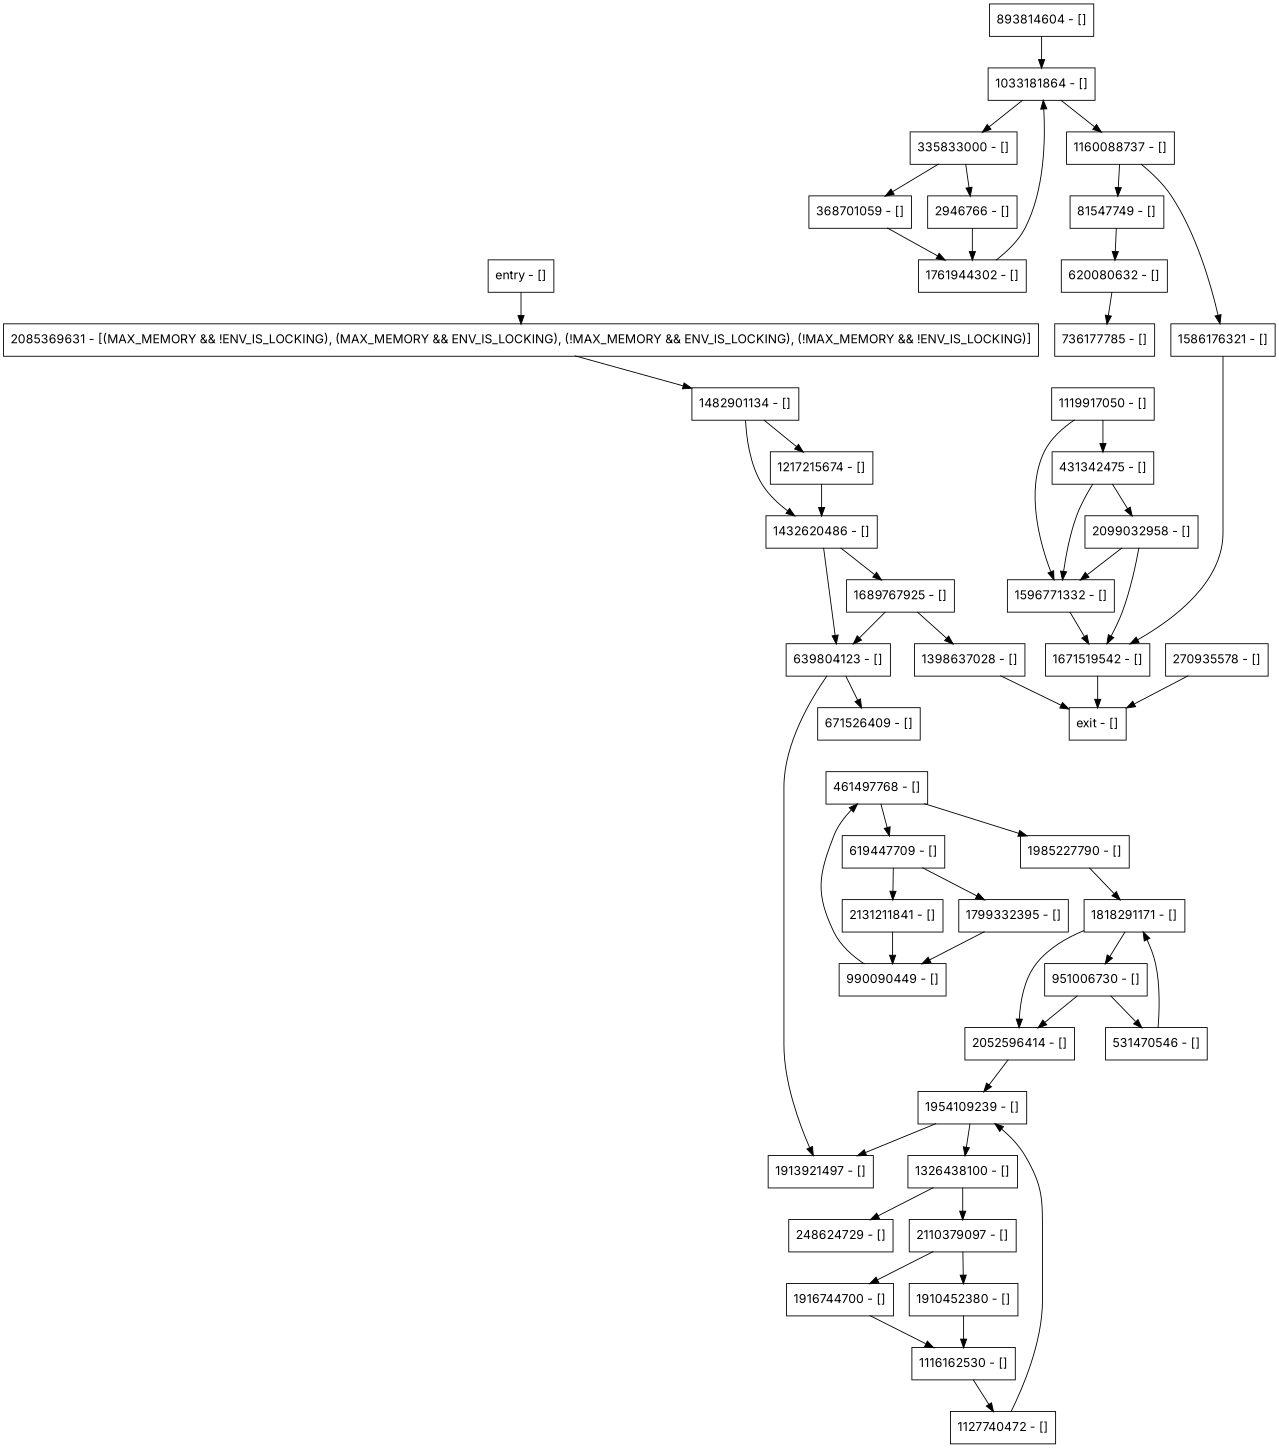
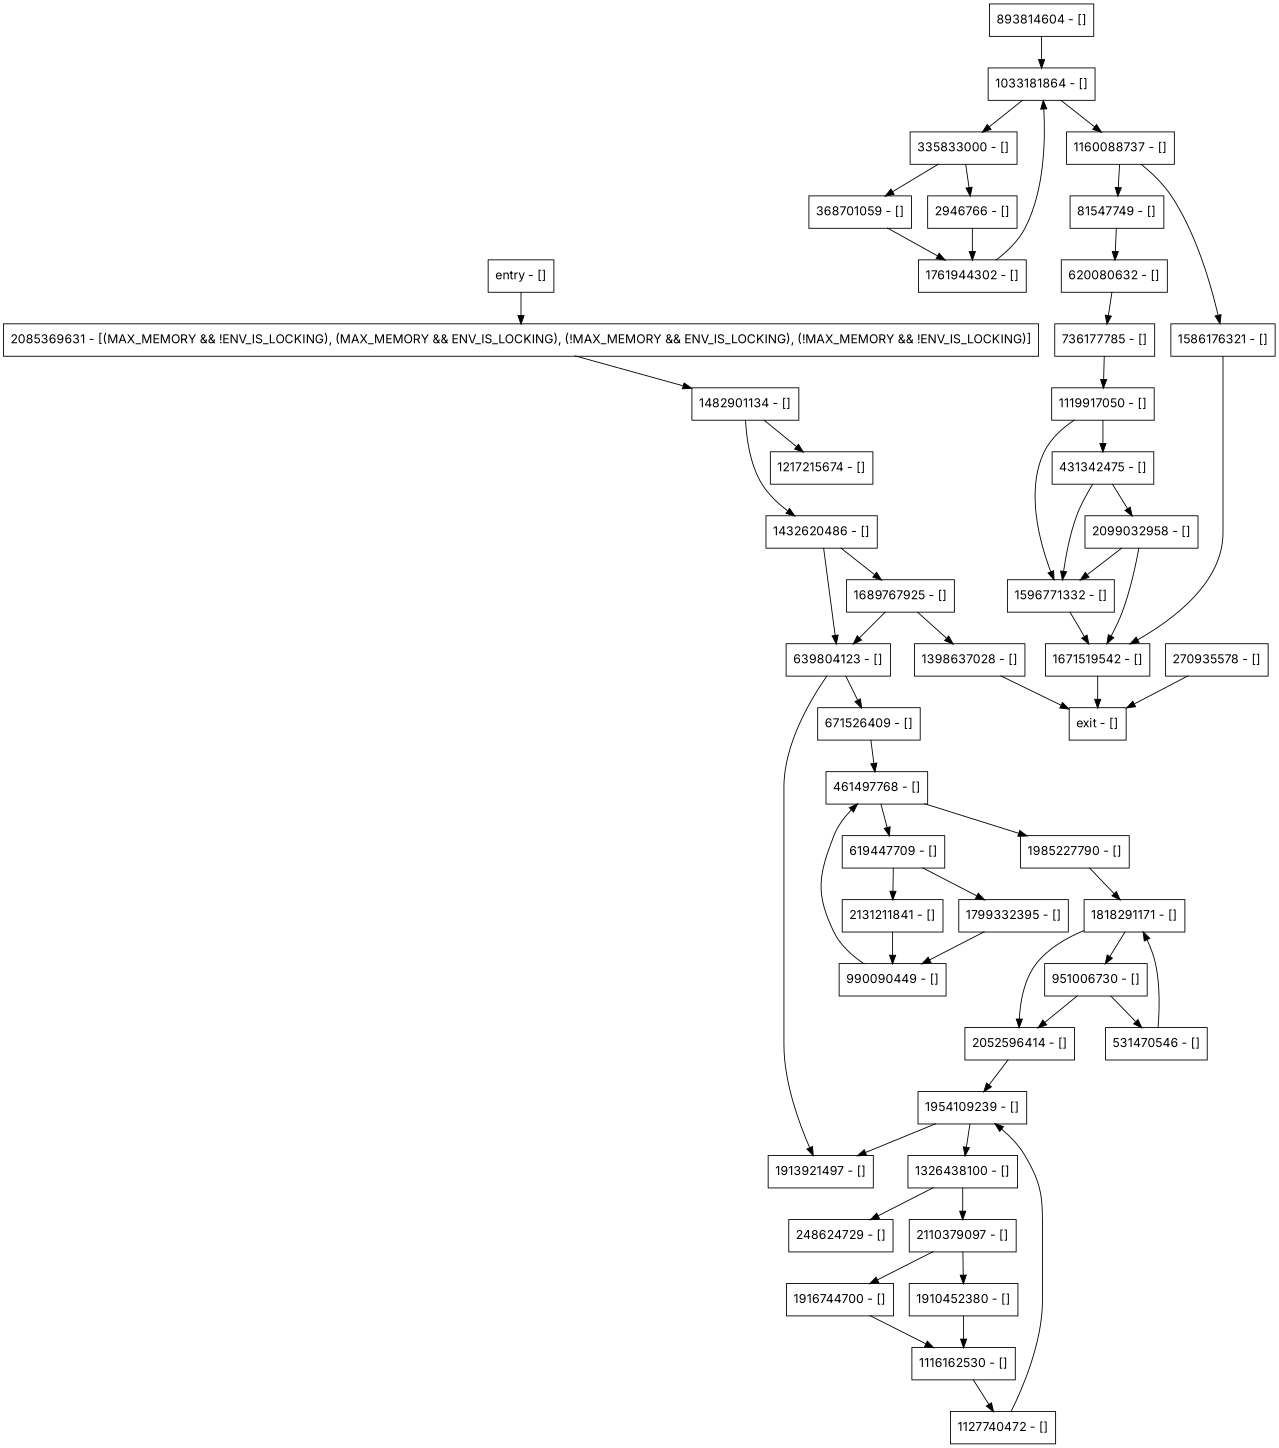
none -> (1104, 368)
(822, 496) -> none
none -> (872, 752)
